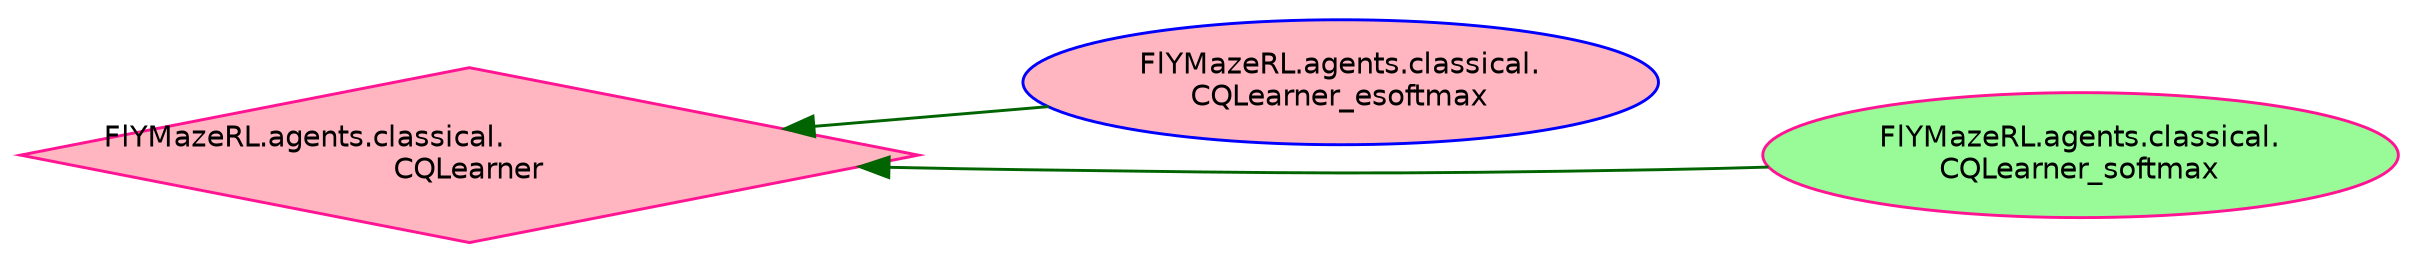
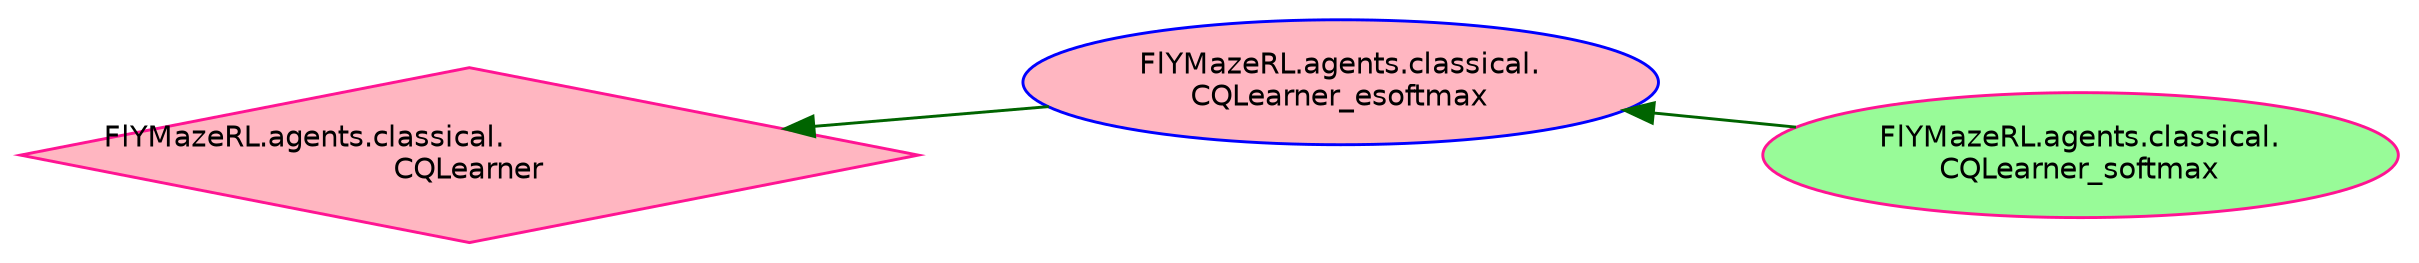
(1329, 173) -> (1725, 120)
